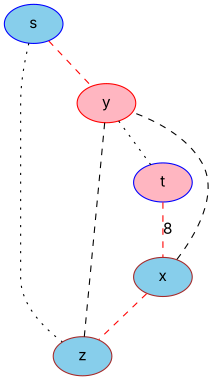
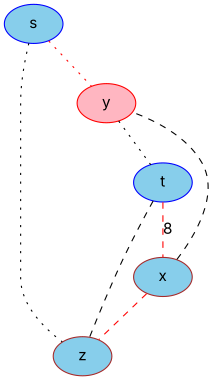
(70, 64) -> (70, 64)
(163, 182) -> (163, 182)
(94, 230) -> (119, 268)
